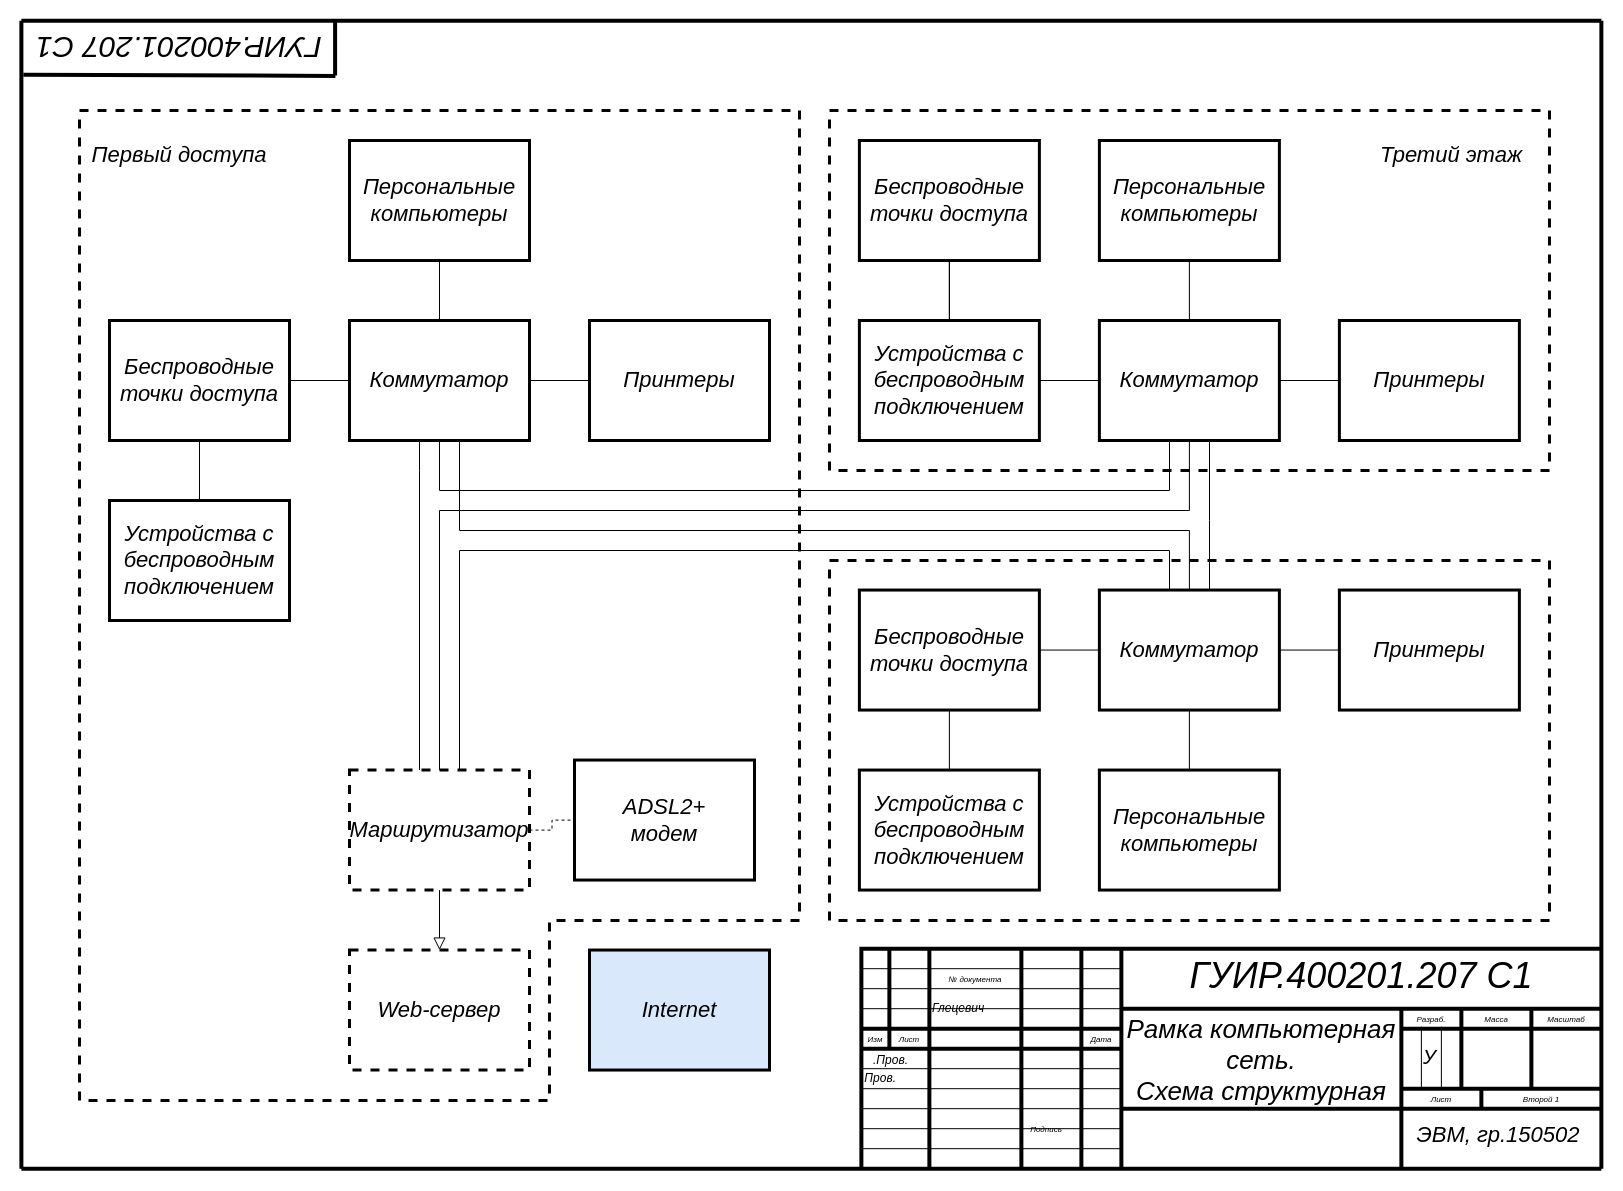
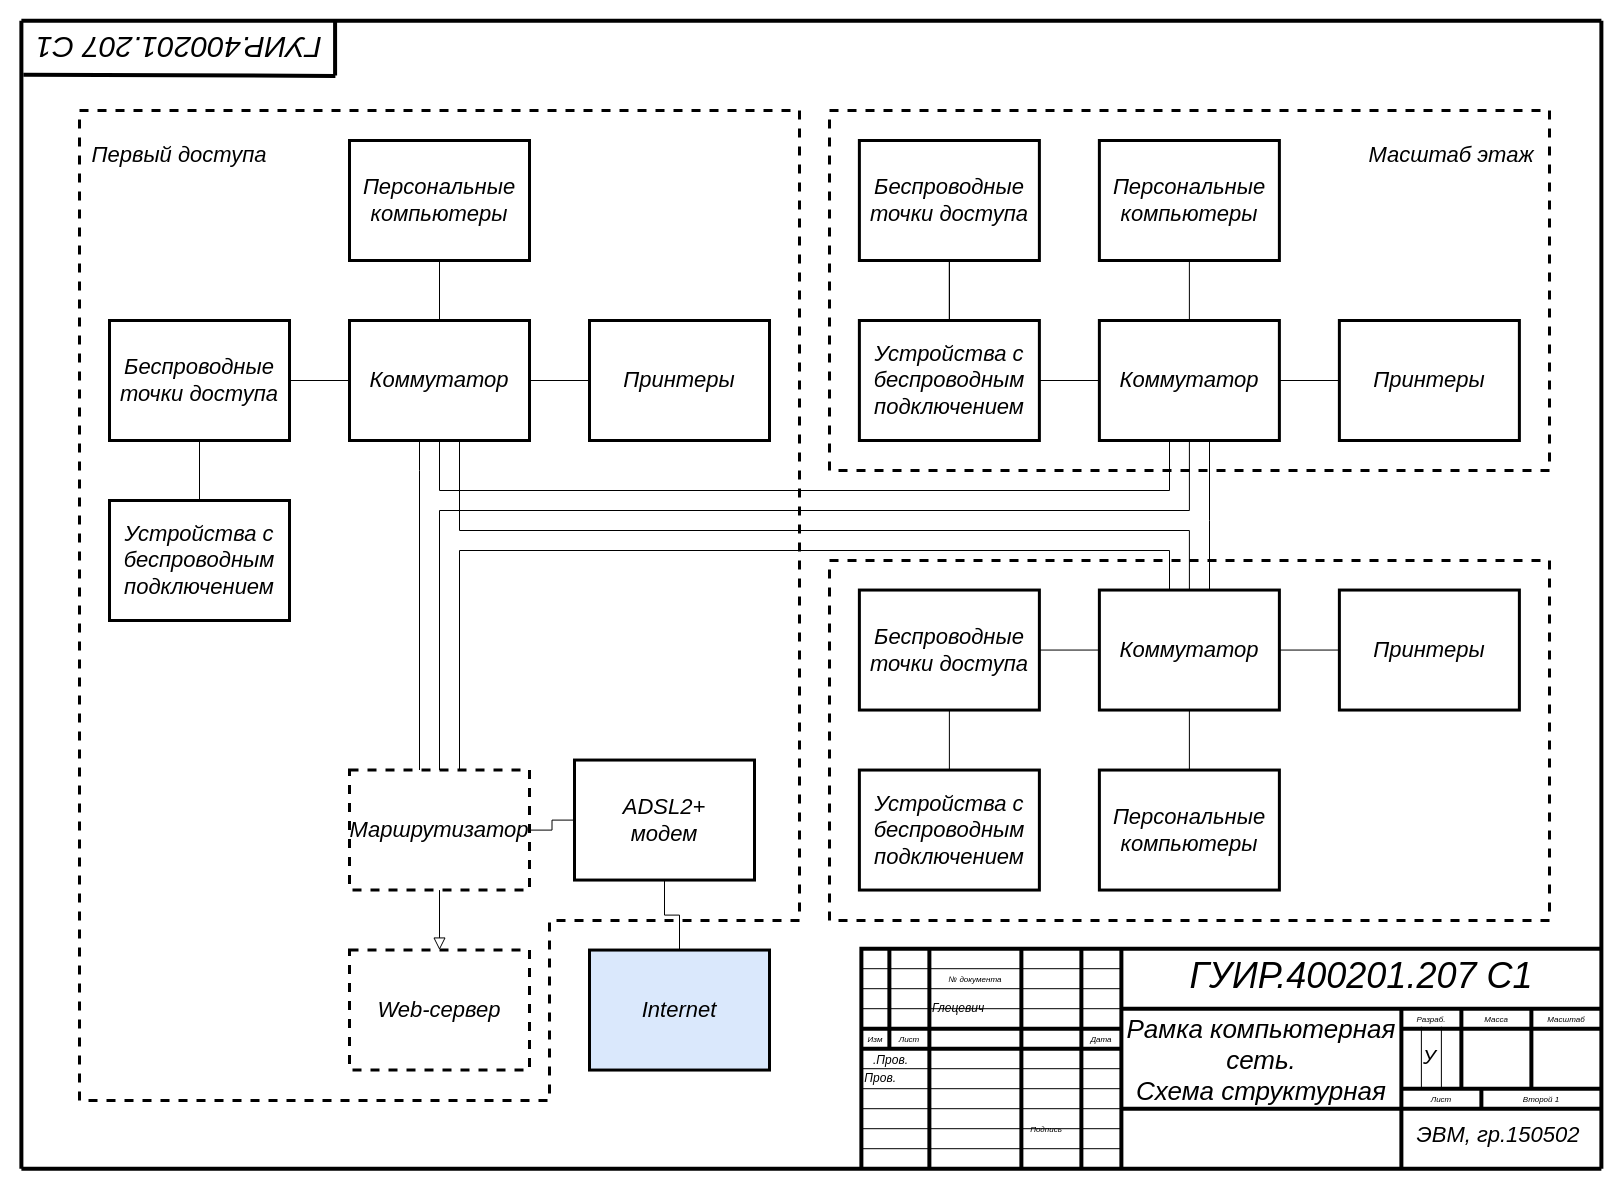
(1452, 156) -> (1452, 156)
(552, 825) -> (552, 825)
none -> (672, 915)
